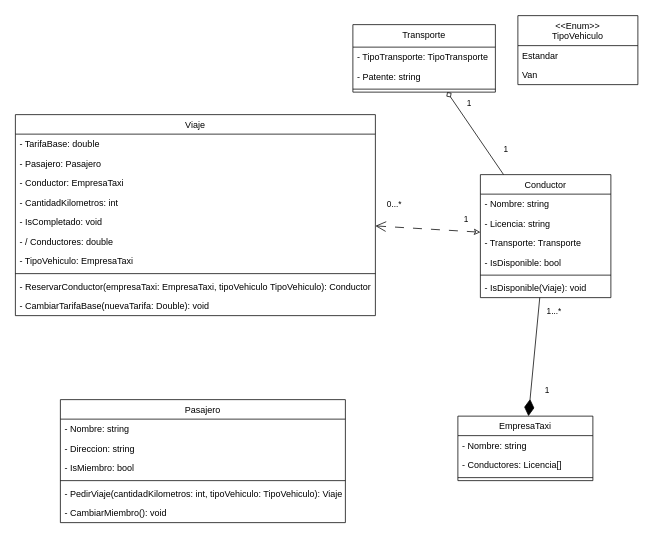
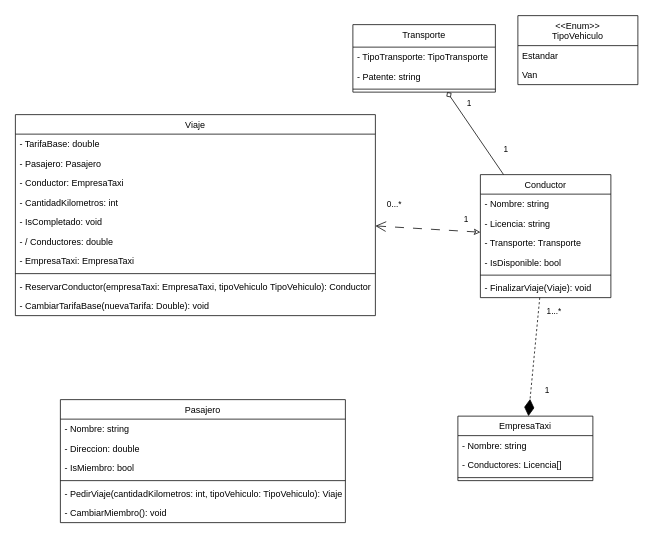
(79, 261) -> (79, 261)
(543, 288) -> (547, 288)
(535, 348) -> (535, 348)
(105, 449) -> (105, 449)
